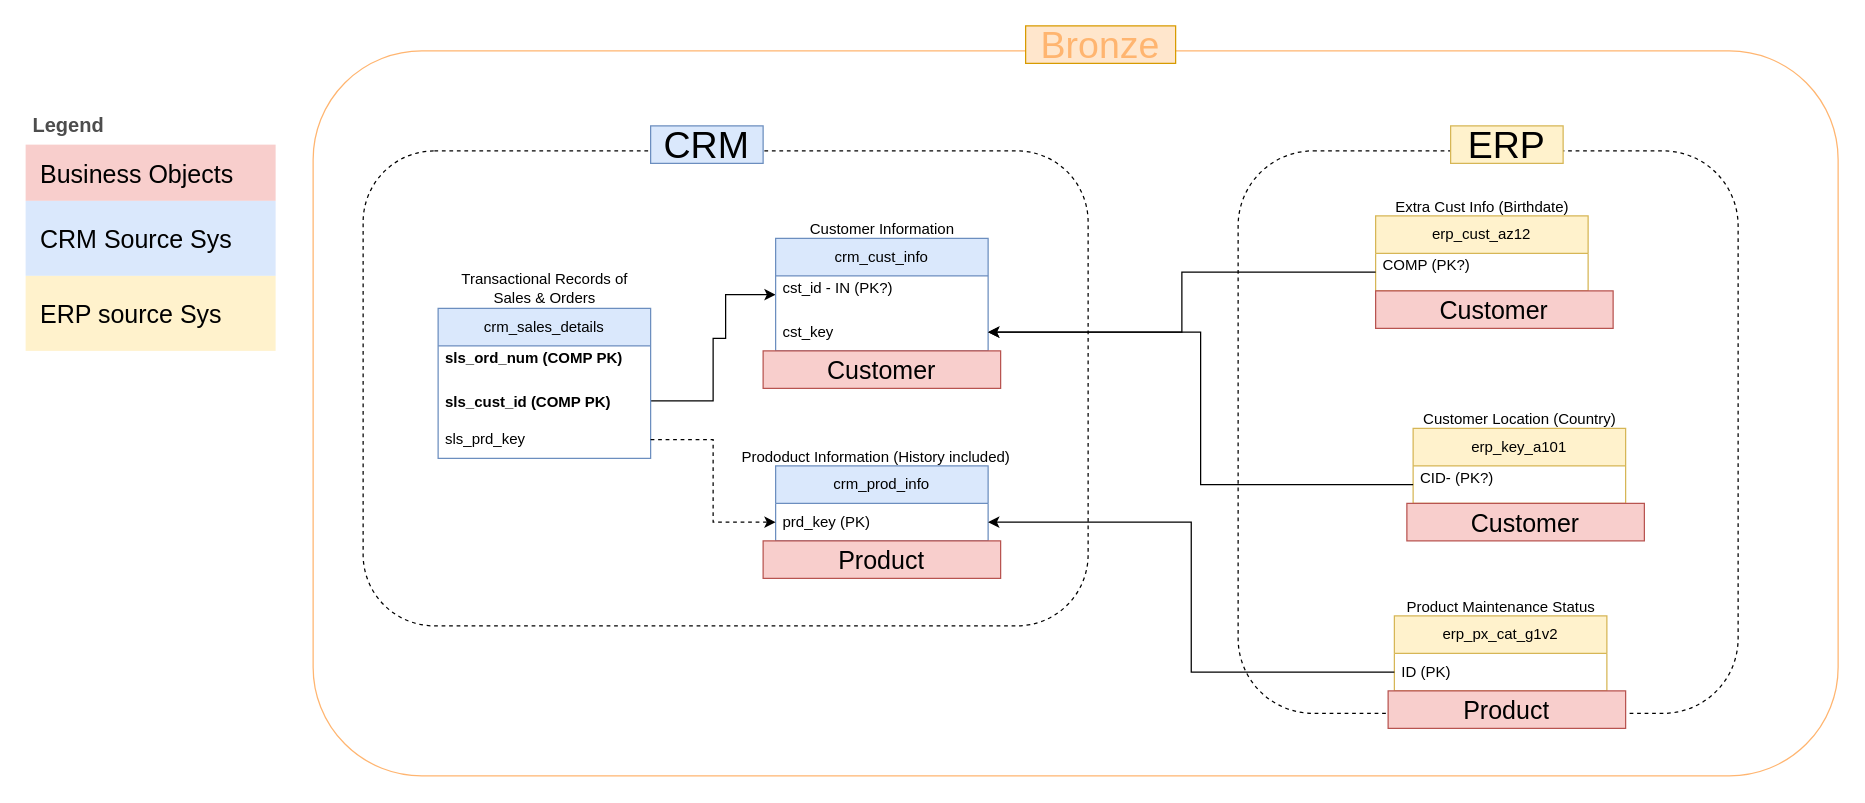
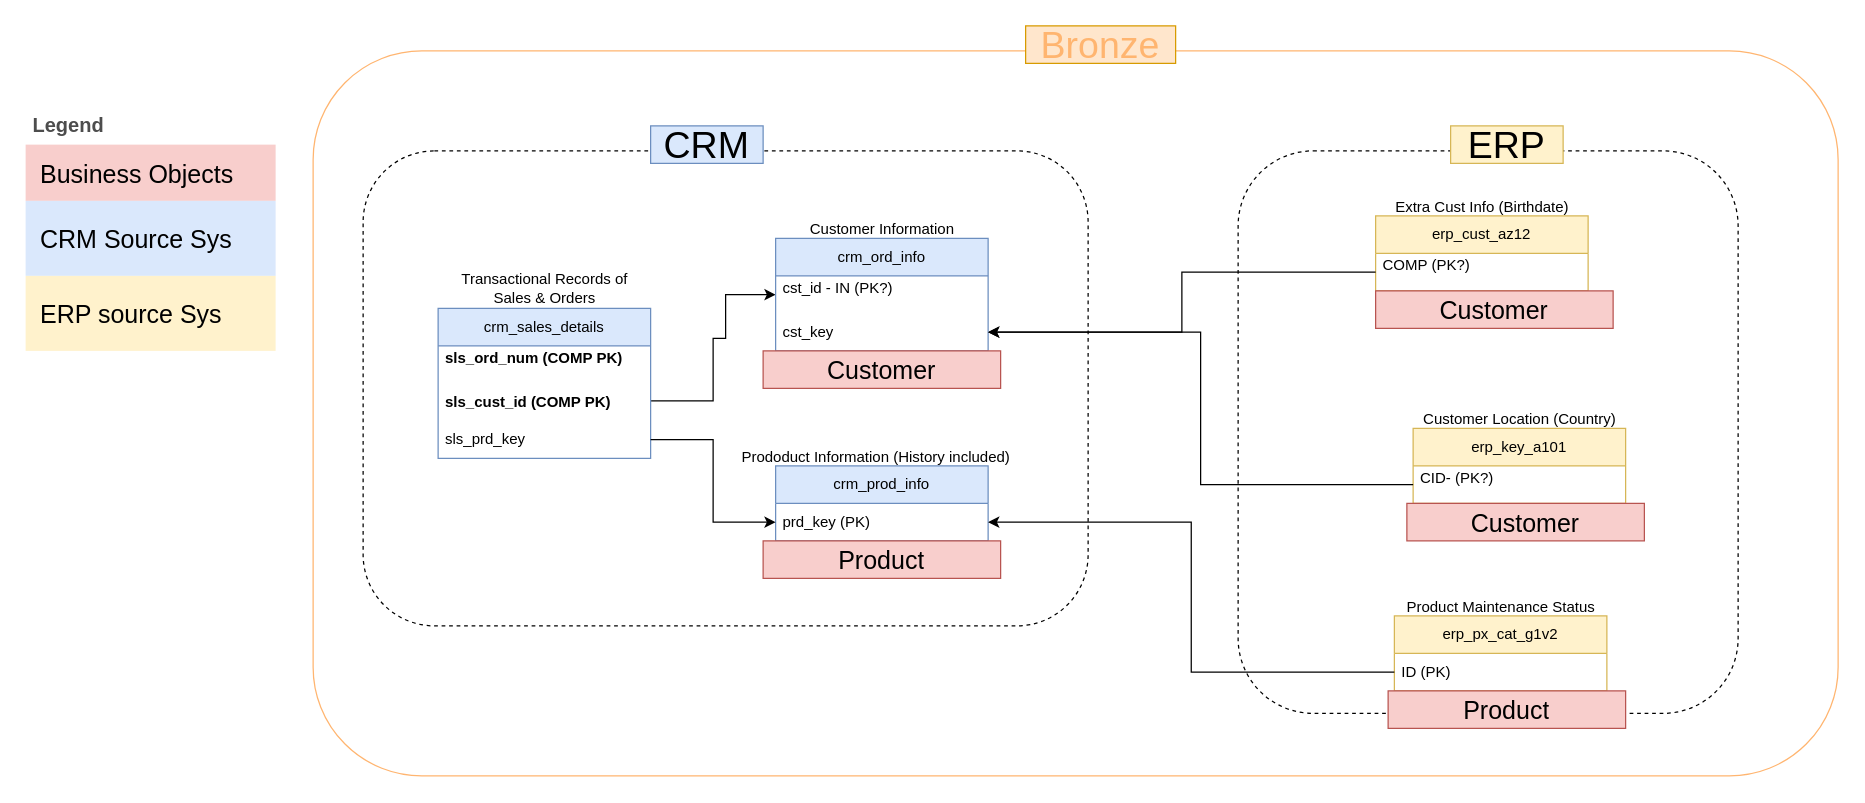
(882, 257) -> (882, 257)
(713, 475) -> (713, 475)
